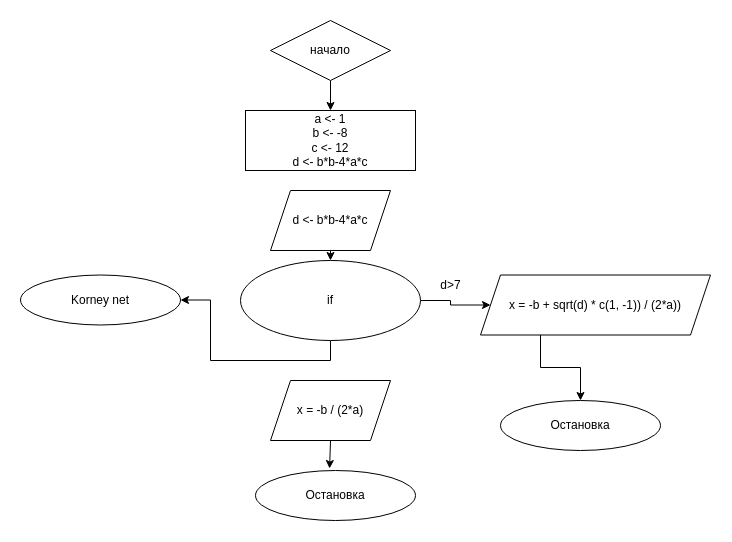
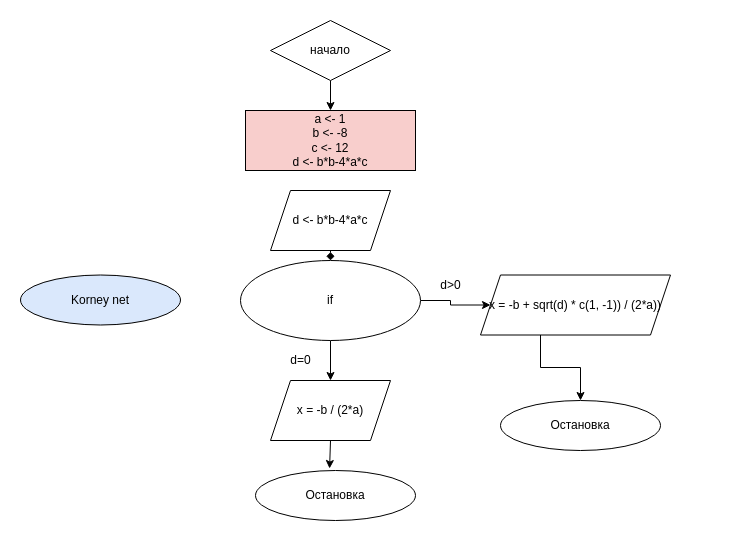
(331, 141) -> (331, 141)
(331, 253) -> (331, 252)
(451, 286) -> (451, 286)
(101, 300) -> (101, 300)
(596, 305) -> (576, 305)
(231, 361) -> (331, 366)
none -> (301, 361)
